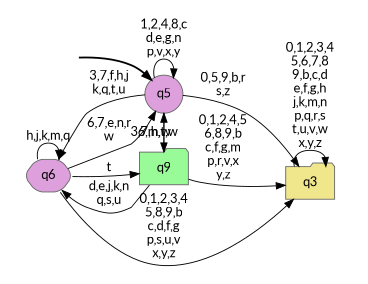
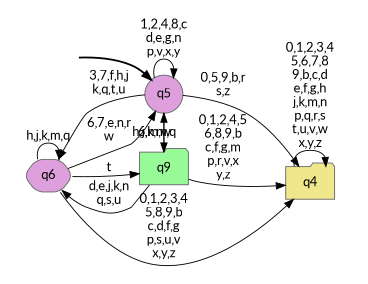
(154, 133) -> (154, 133)
(310, 183) -> (310, 183)
